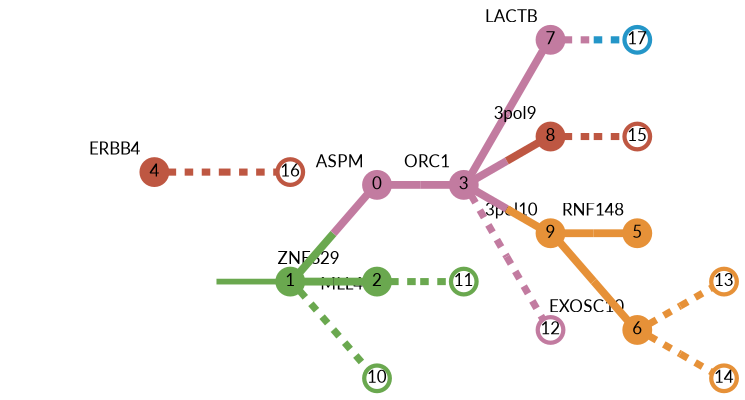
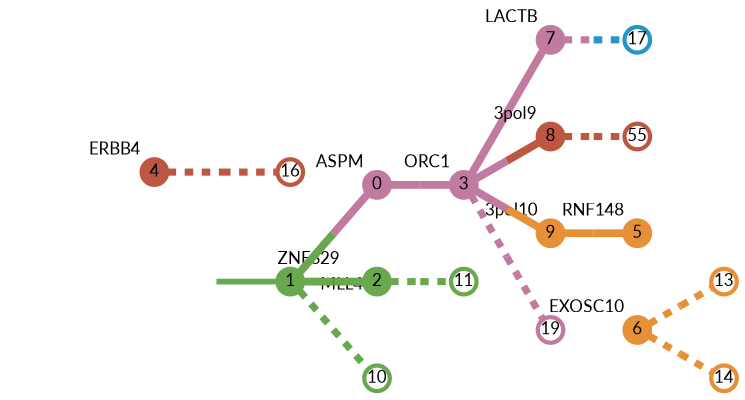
(637, 137) -> (637, 137)
(594, 281) -> none
(551, 330) -> (551, 330)
